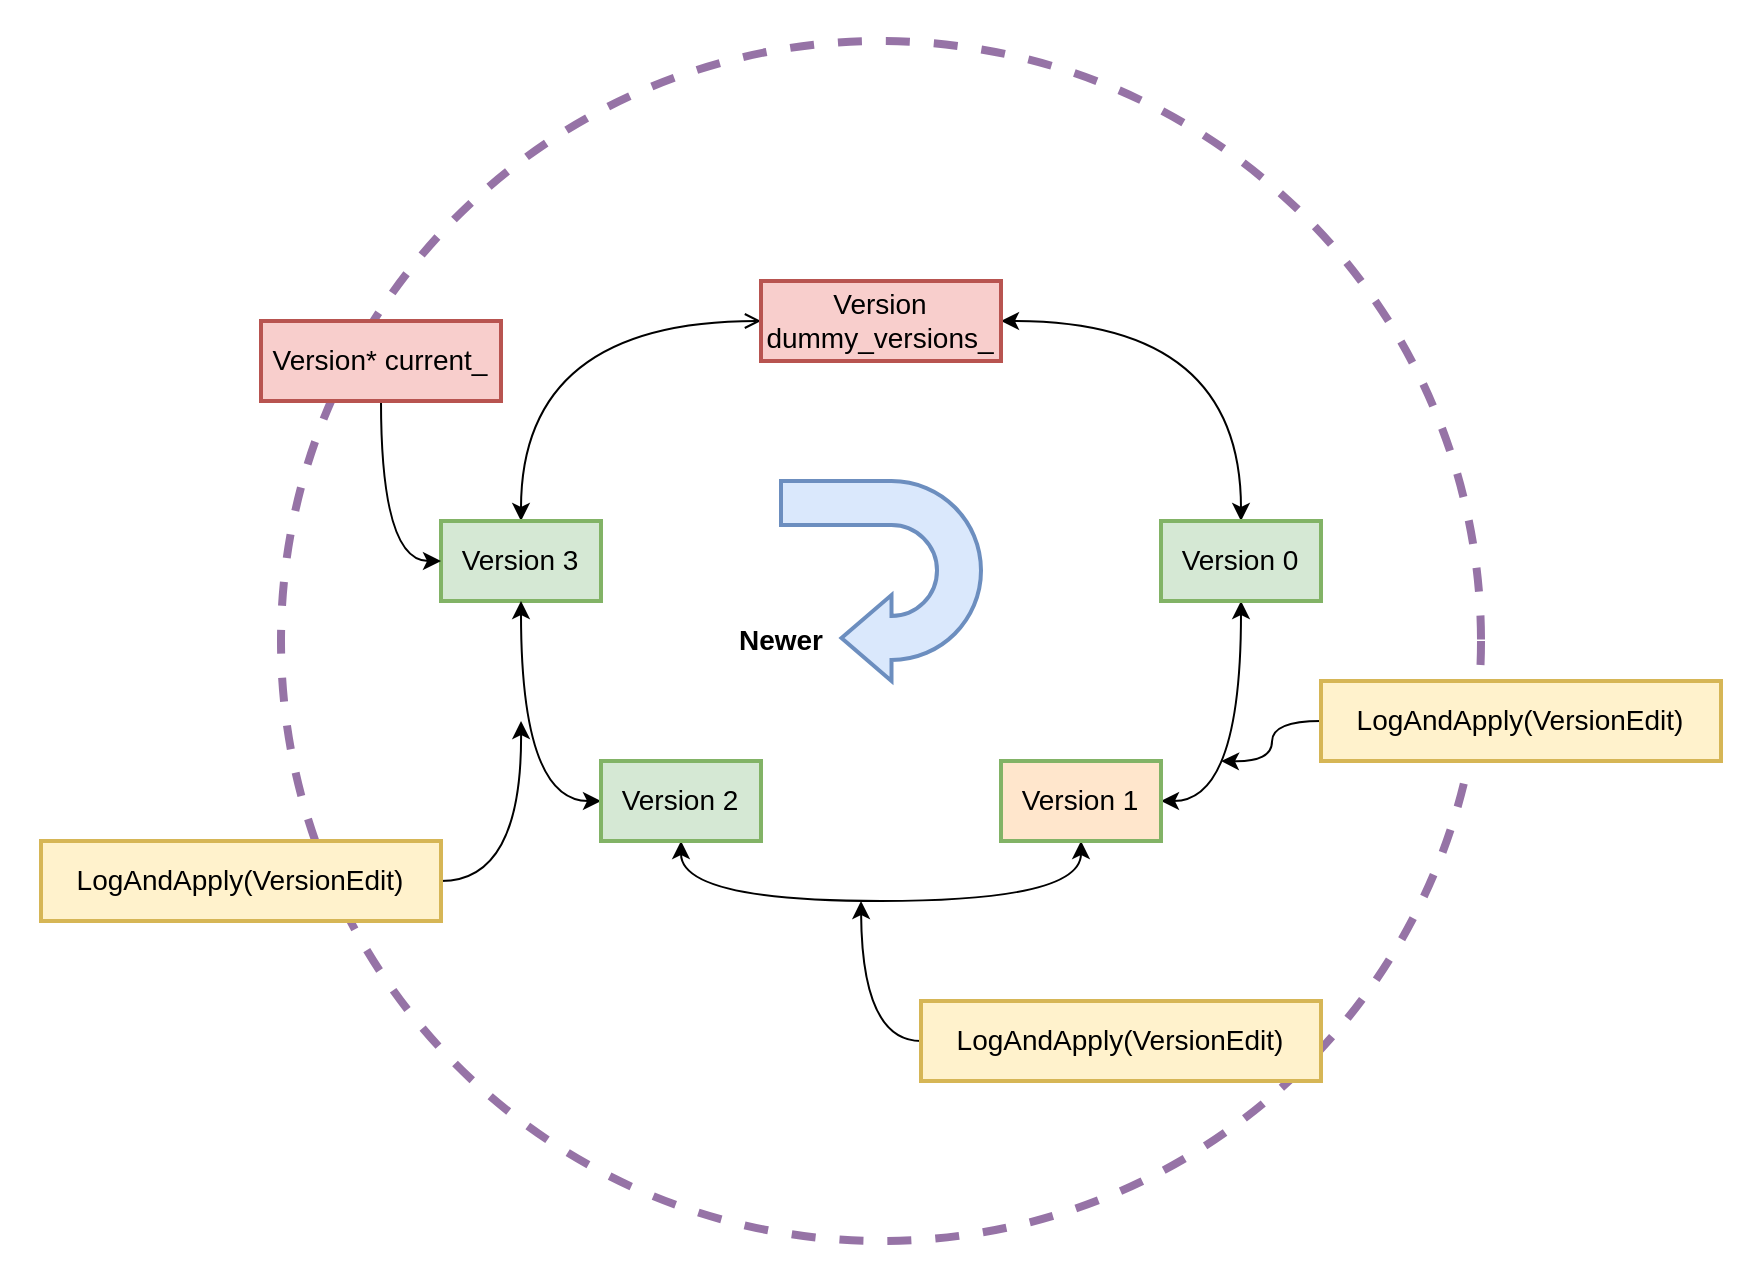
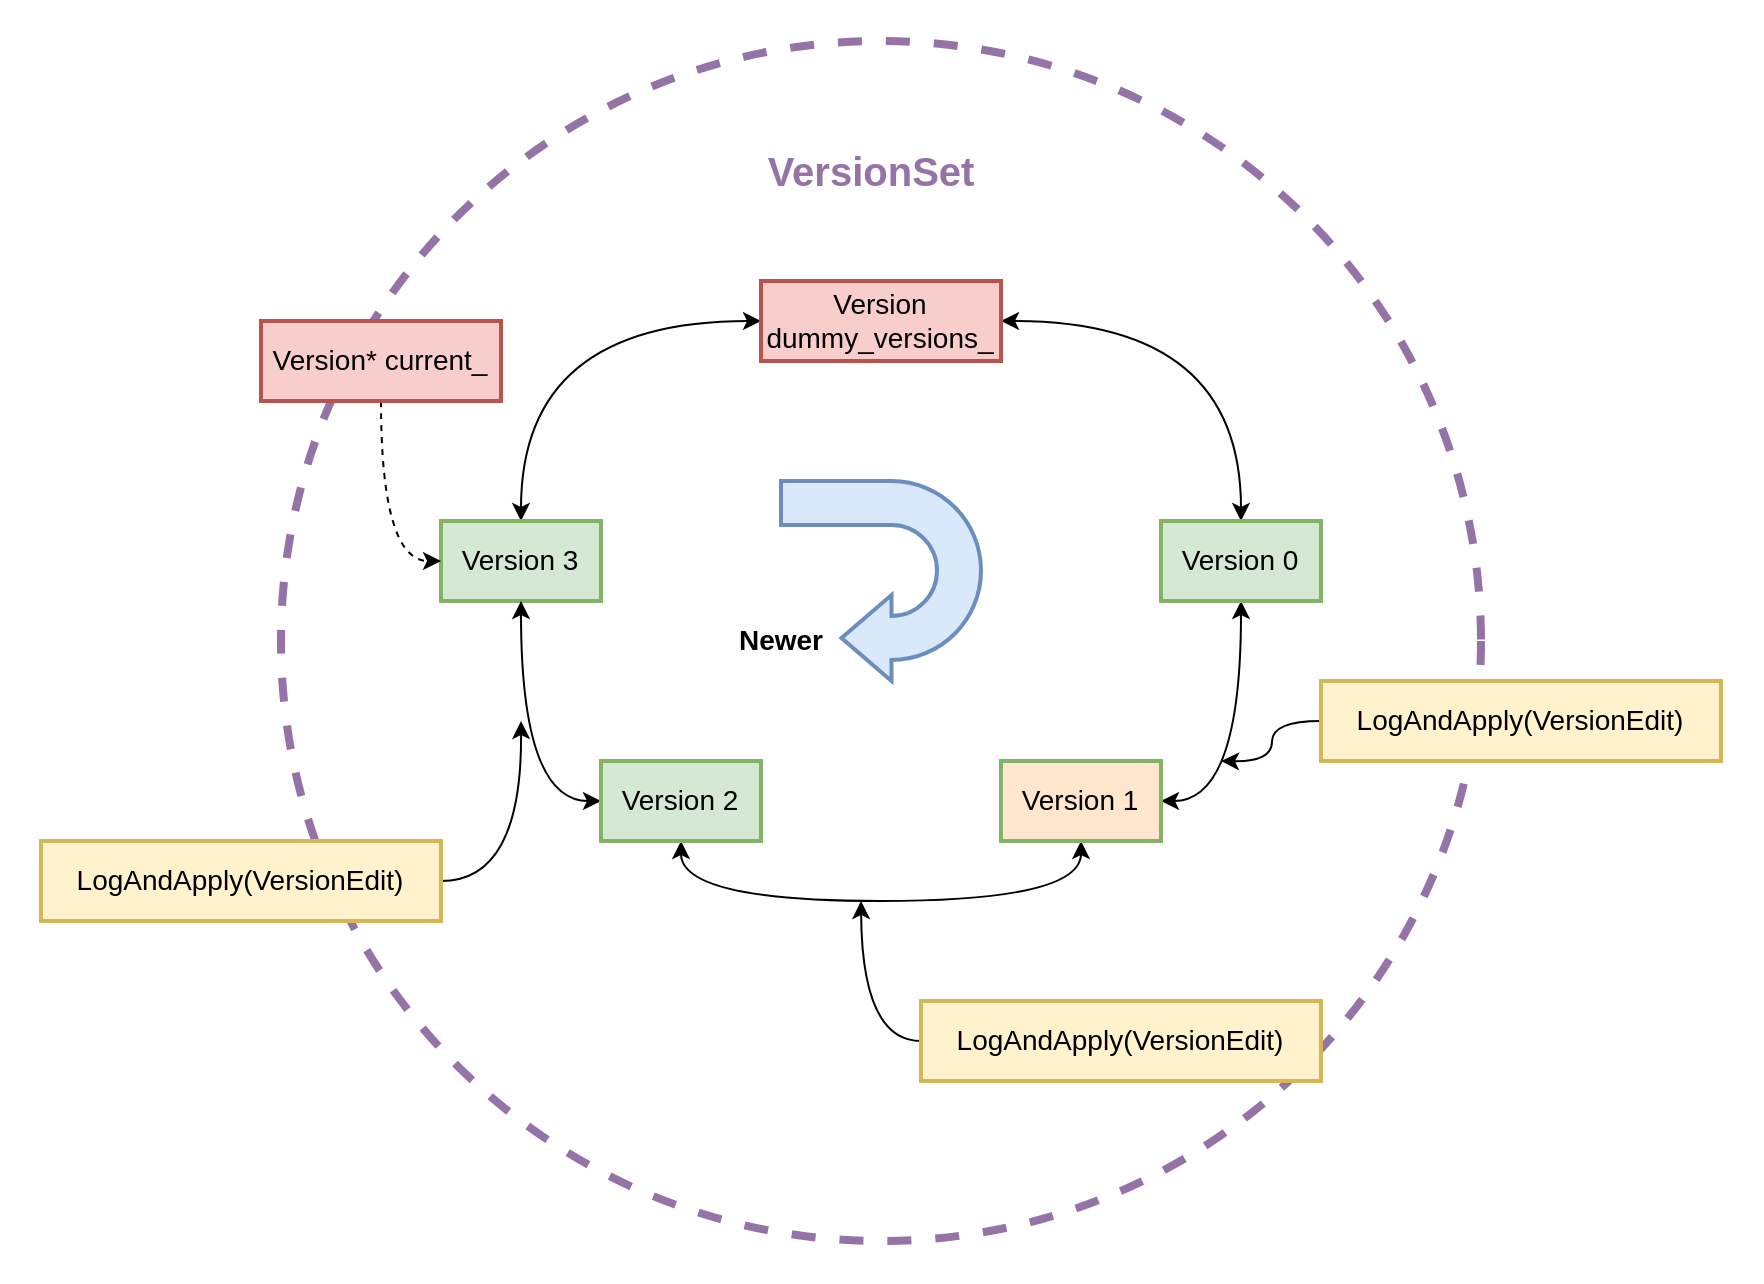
none -> (871, 171)
(748, 321) -> (746, 321)
(387, 491) -> (387, 491)
